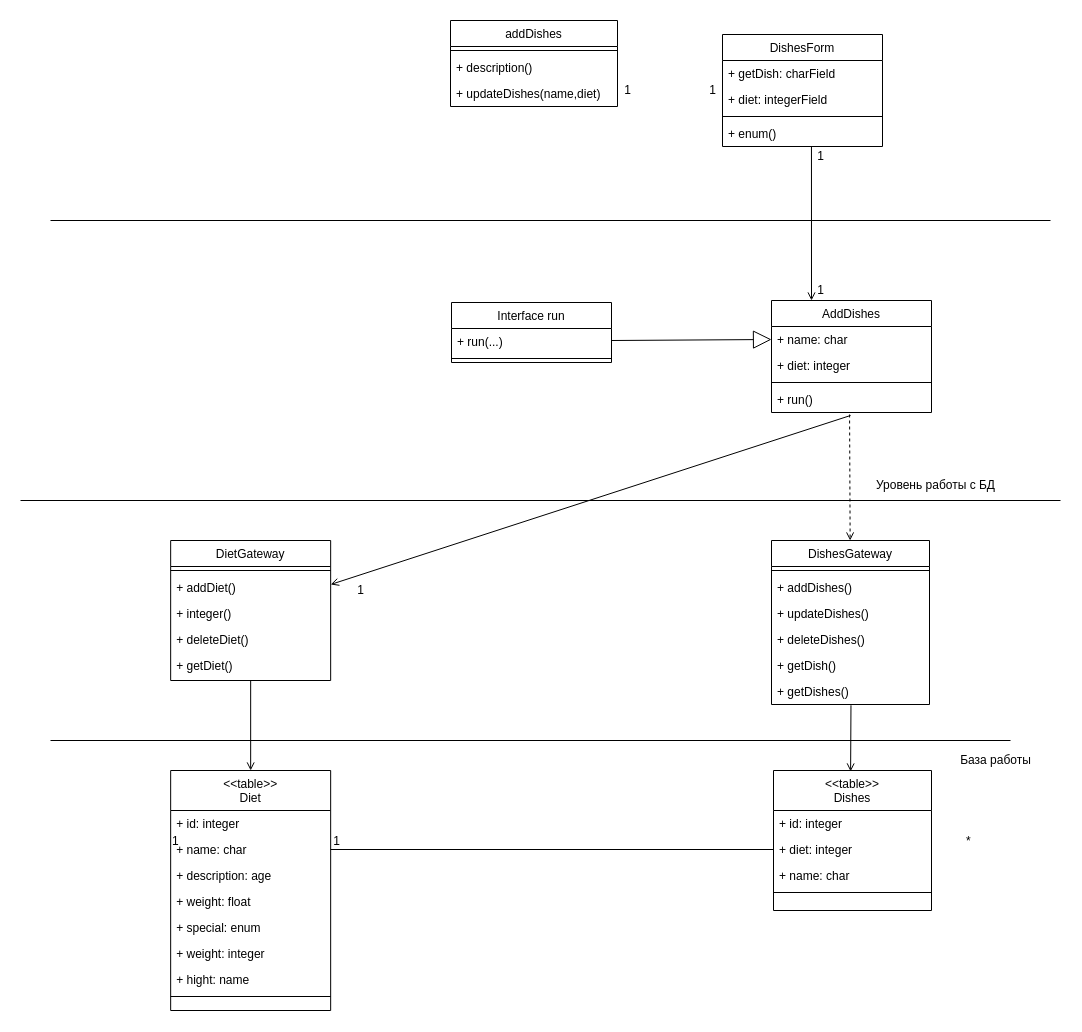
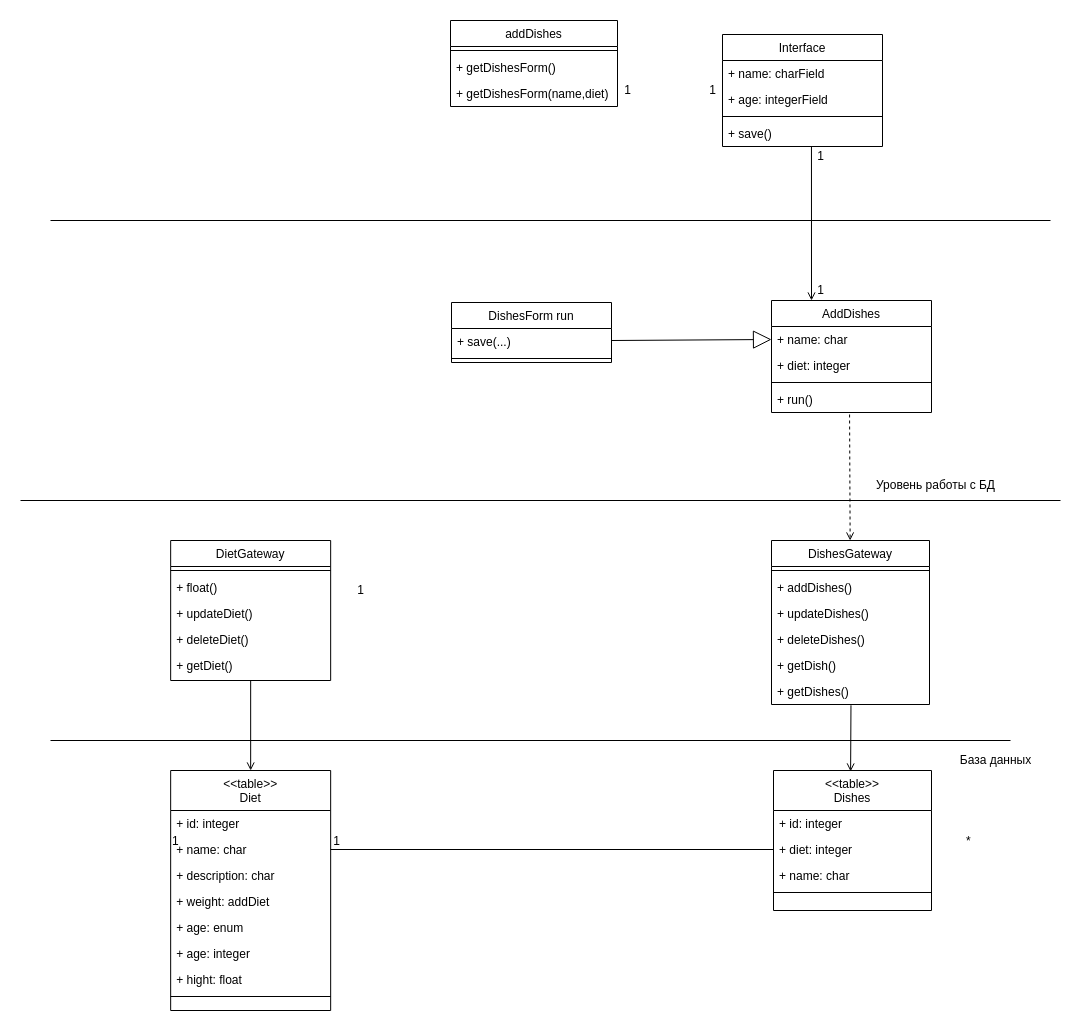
(802, 48) -> (802, 48)
(502, 68) -> (510, 68)
(786, 74) -> (777, 74)
(534, 94) -> (537, 94)
(784, 100) -> (782, 100)
(753, 134) -> (753, 134)
(531, 316) -> (531, 316)
(484, 342) -> (488, 342)
(459, 543) -> none
(210, 588) -> (203, 588)
(210, 614) -> (220, 614)
(996, 761) -> (996, 761)
(229, 876) -> (232, 876)
(219, 902) -> (225, 902)
(219, 928) -> (208, 928)
(225, 954) -> (217, 954)
(214, 980) -> (215, 980)
